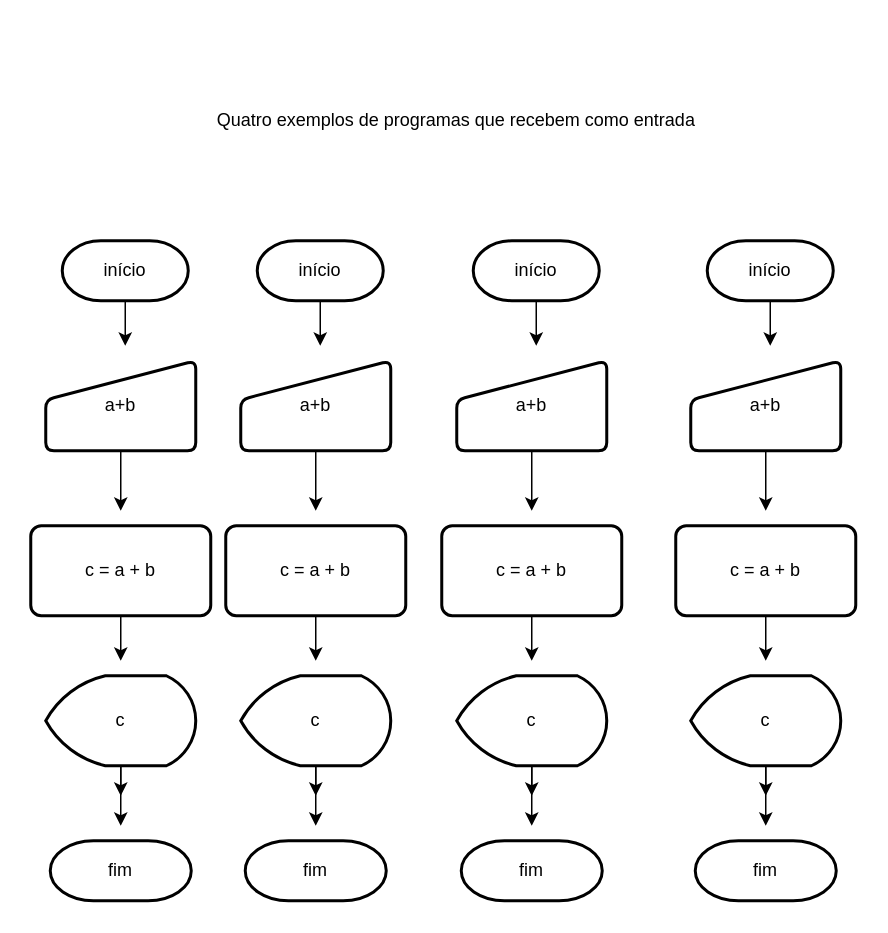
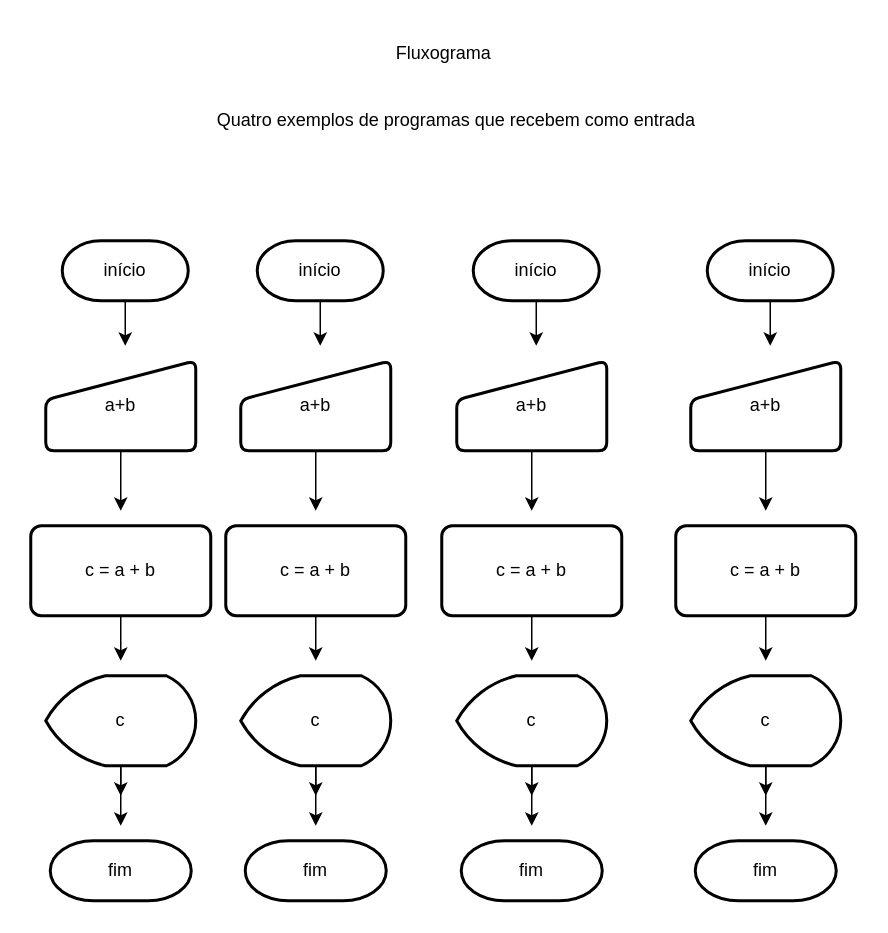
none -> (443, 53)
